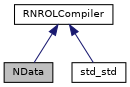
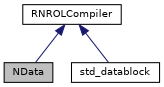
(99, 73) -> (116, 73)
